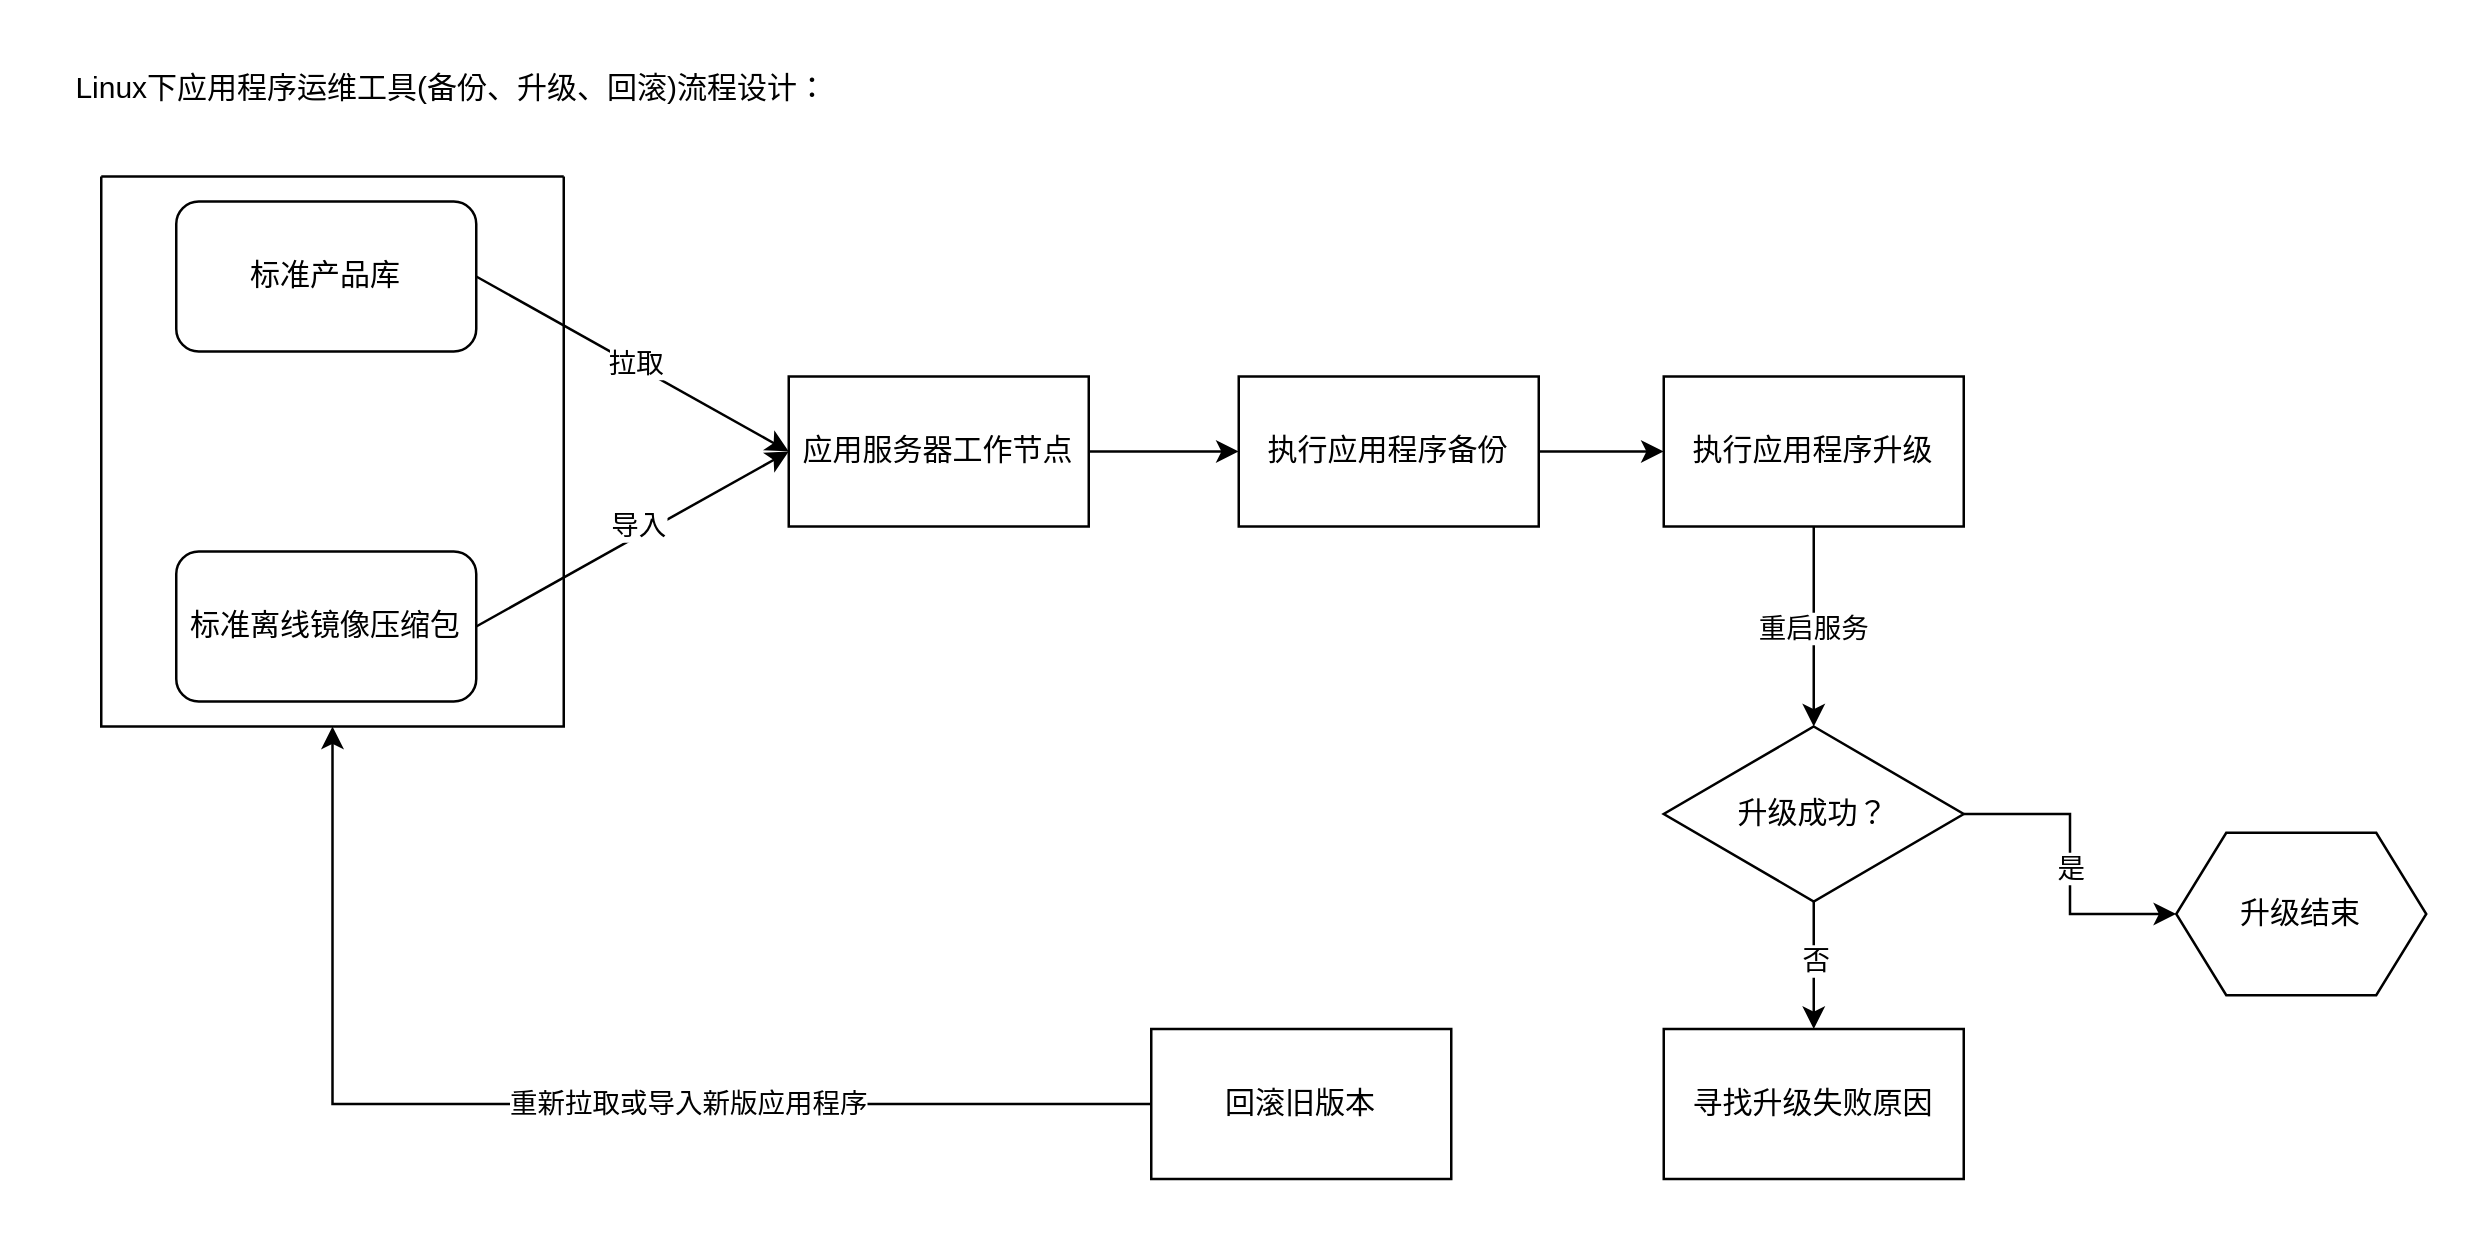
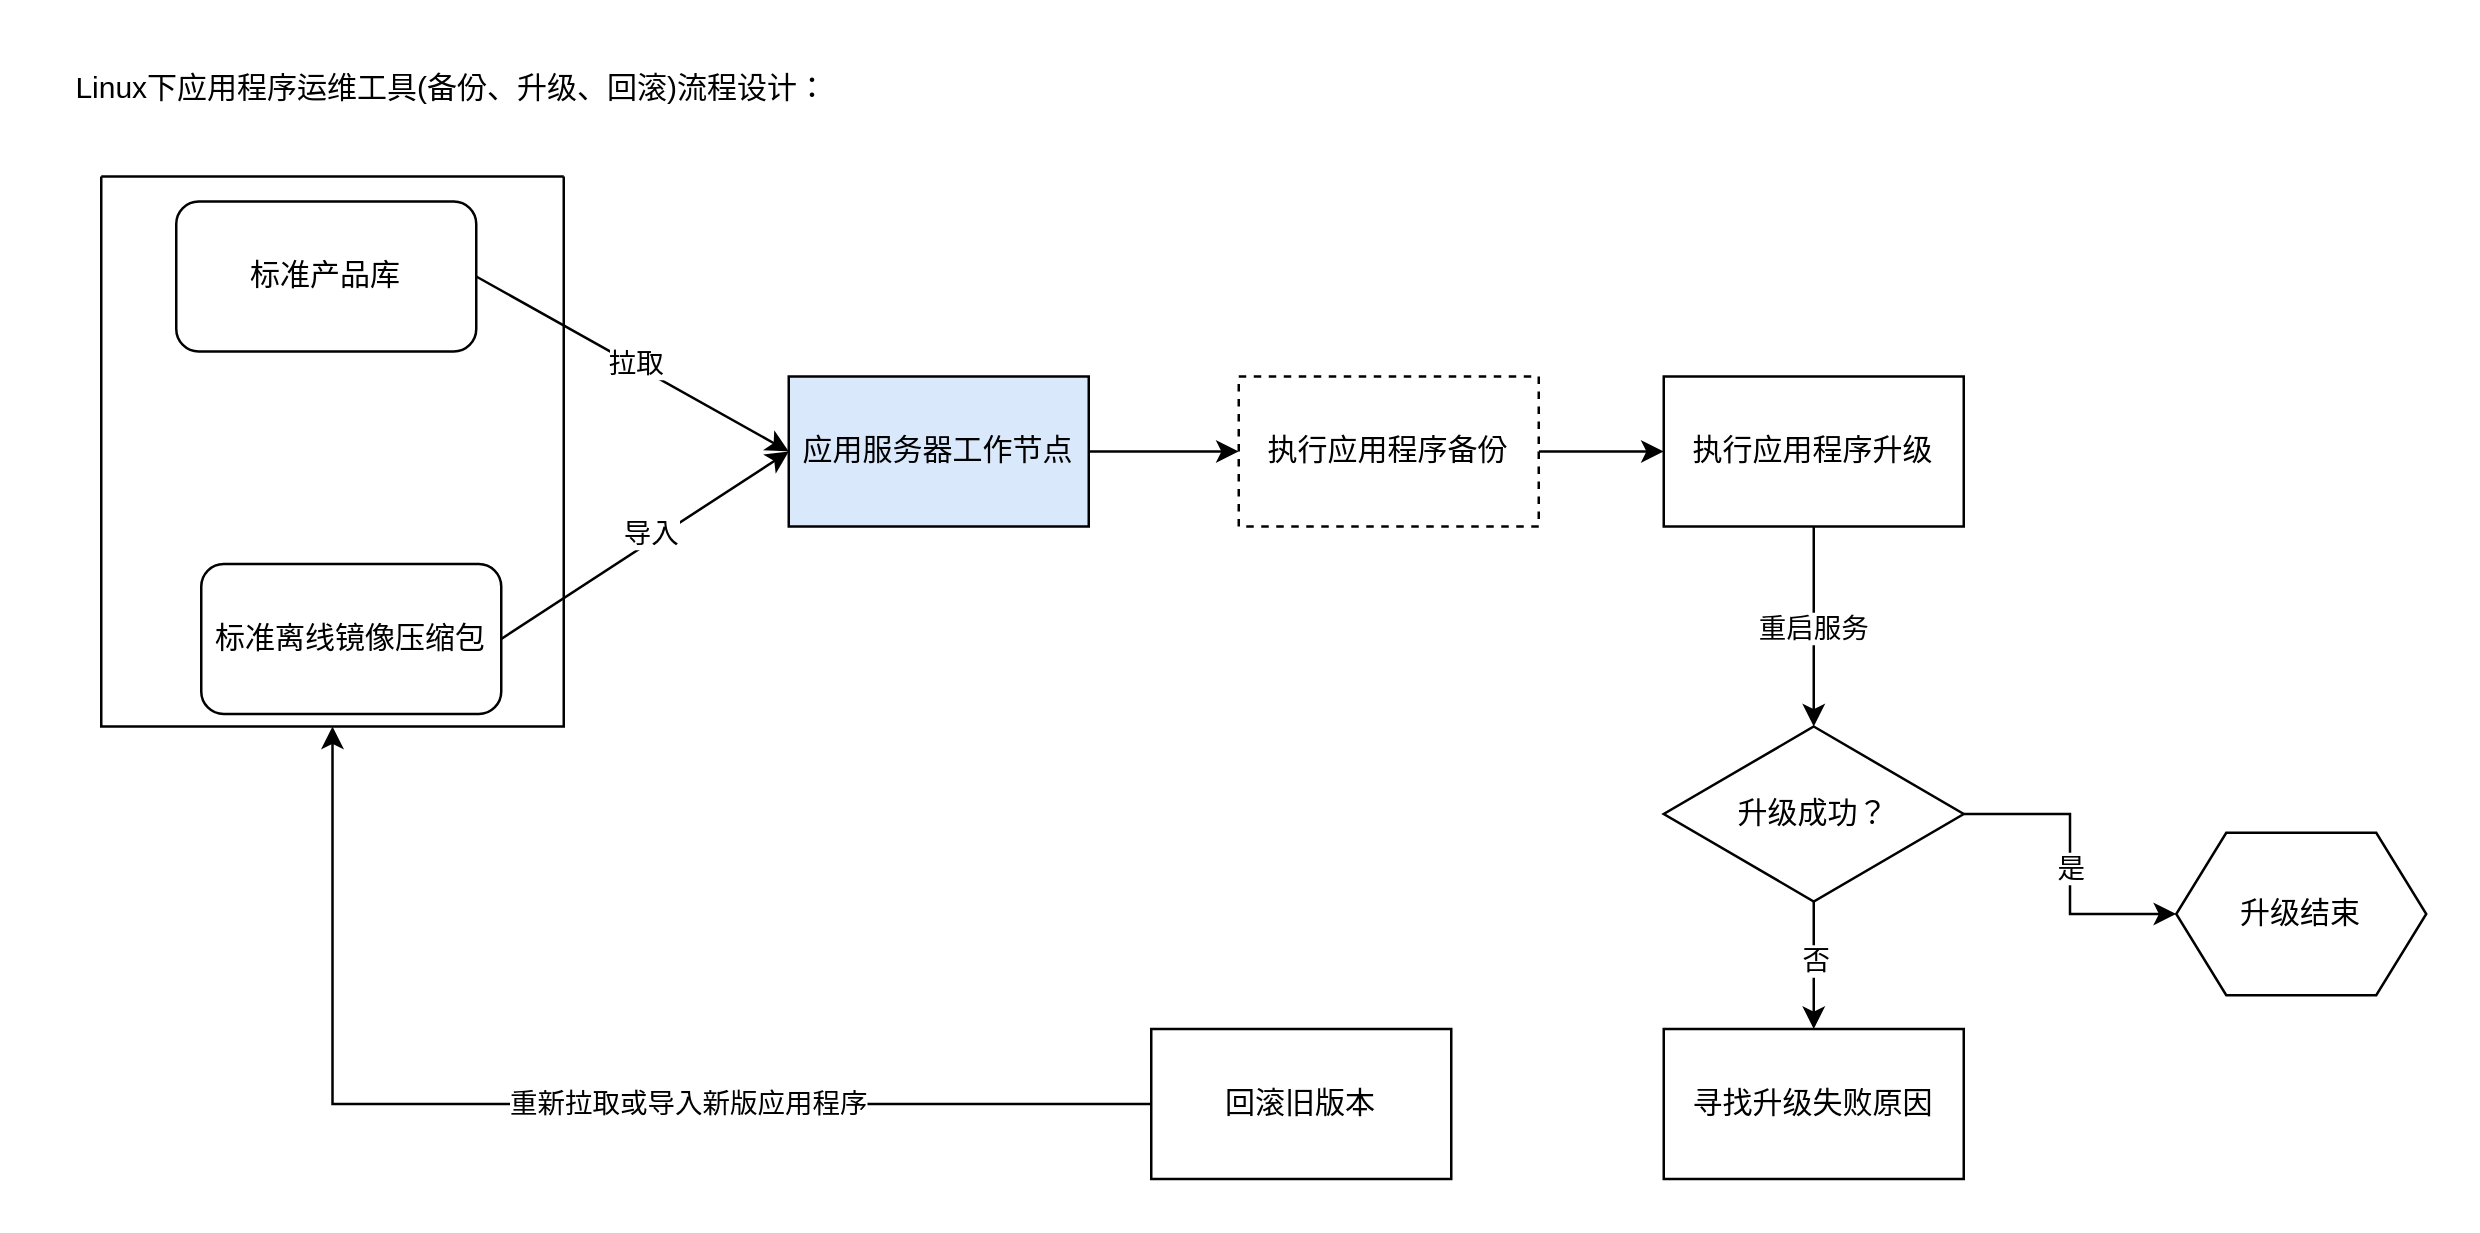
(939, 451) -> (939, 451)
(1389, 451) -> (1389, 451)
(326, 626) -> (351, 639)
